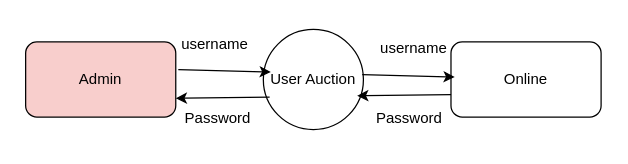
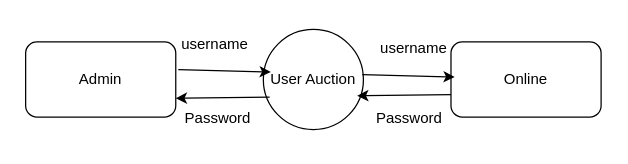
(101, 79) -> (101, 79)
